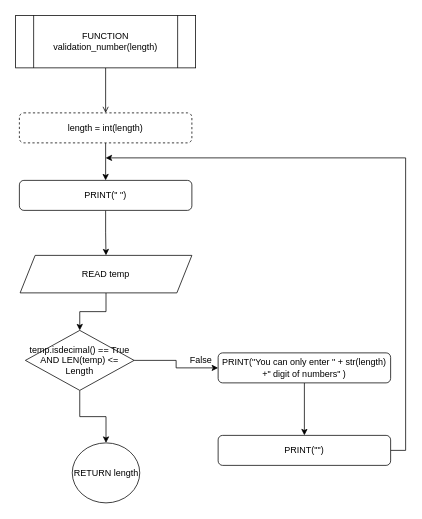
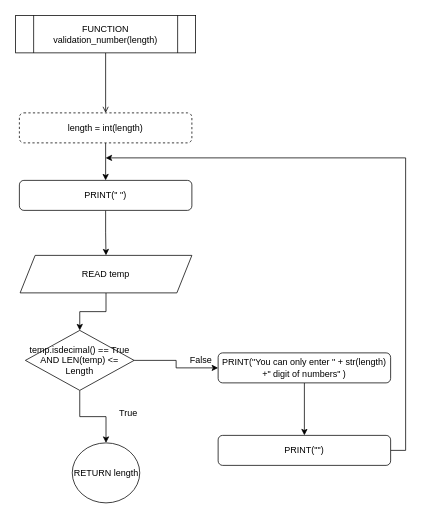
(105, 42) -> (105, 34)
none -> (128, 413)
